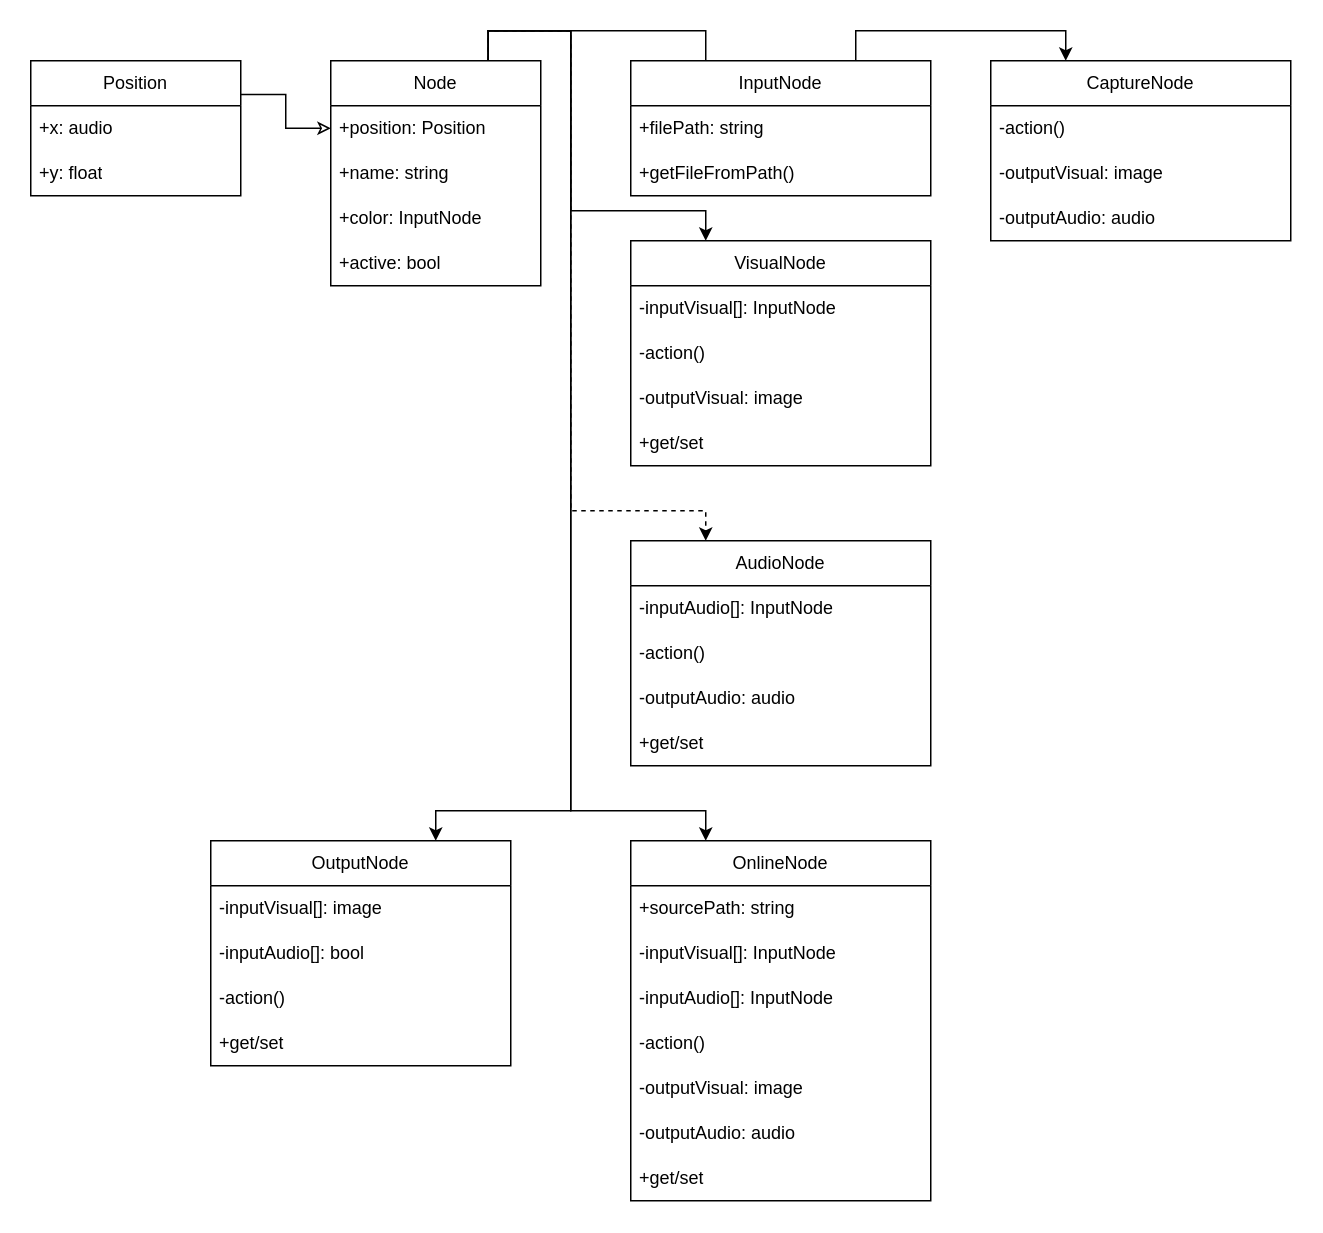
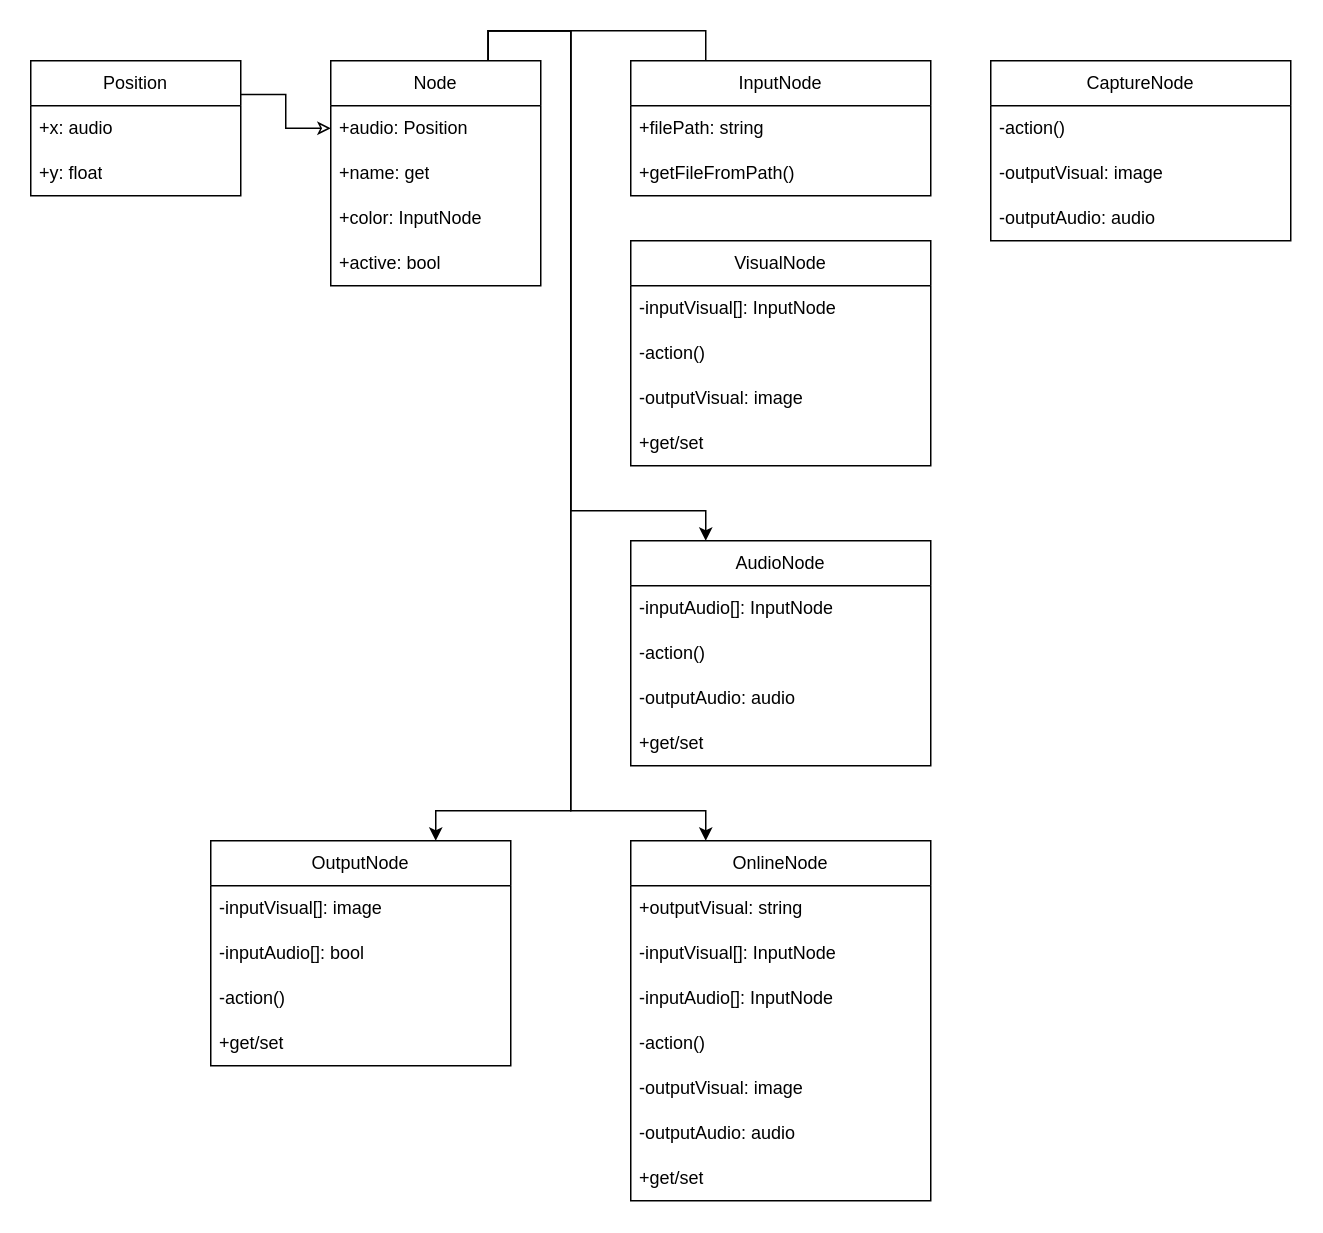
(956, 31) -> none
(421, 128) -> (409, 128)
(398, 173) -> (385, 173)
(649, 211) -> none
(650, 511) -> (650, 511)
(728, 908) -> (734, 908)
